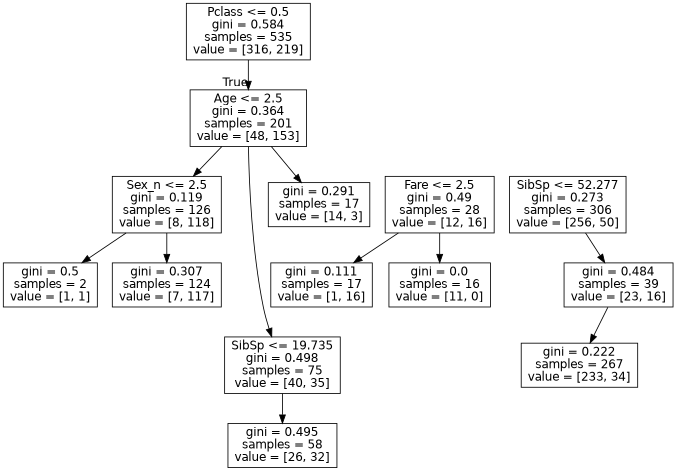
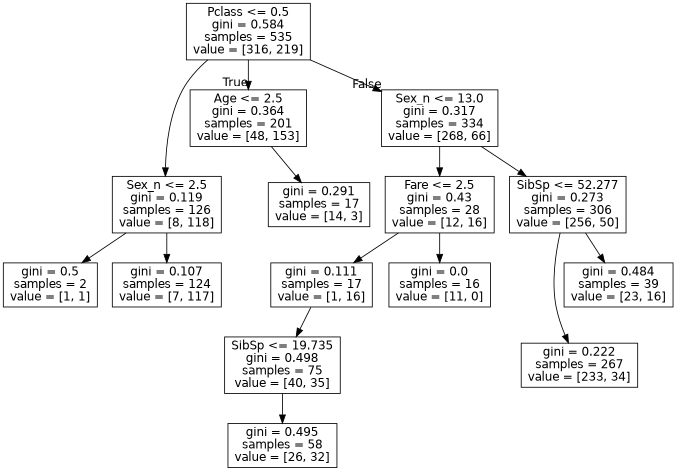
none -> (440, 118)
(211, 158) -> (175, 109)
(440, 205) -> (440, 205)
(253, 238) -> (305, 318)
(167, 285) -> (167, 285)
(601, 321) -> (554, 285)
